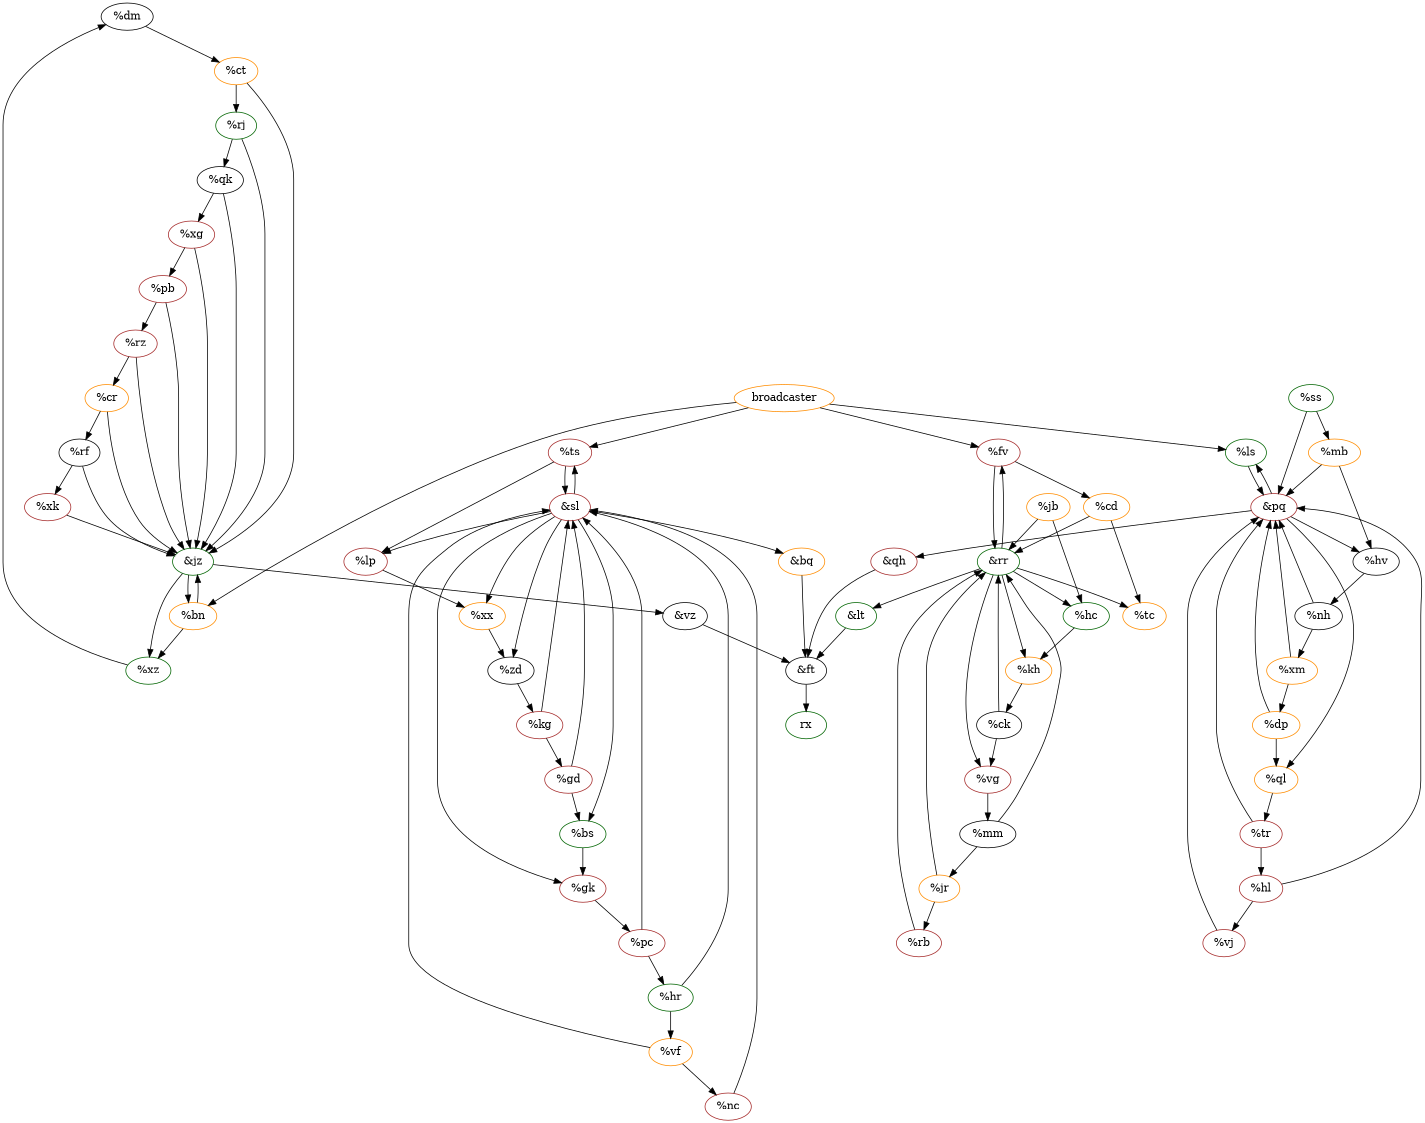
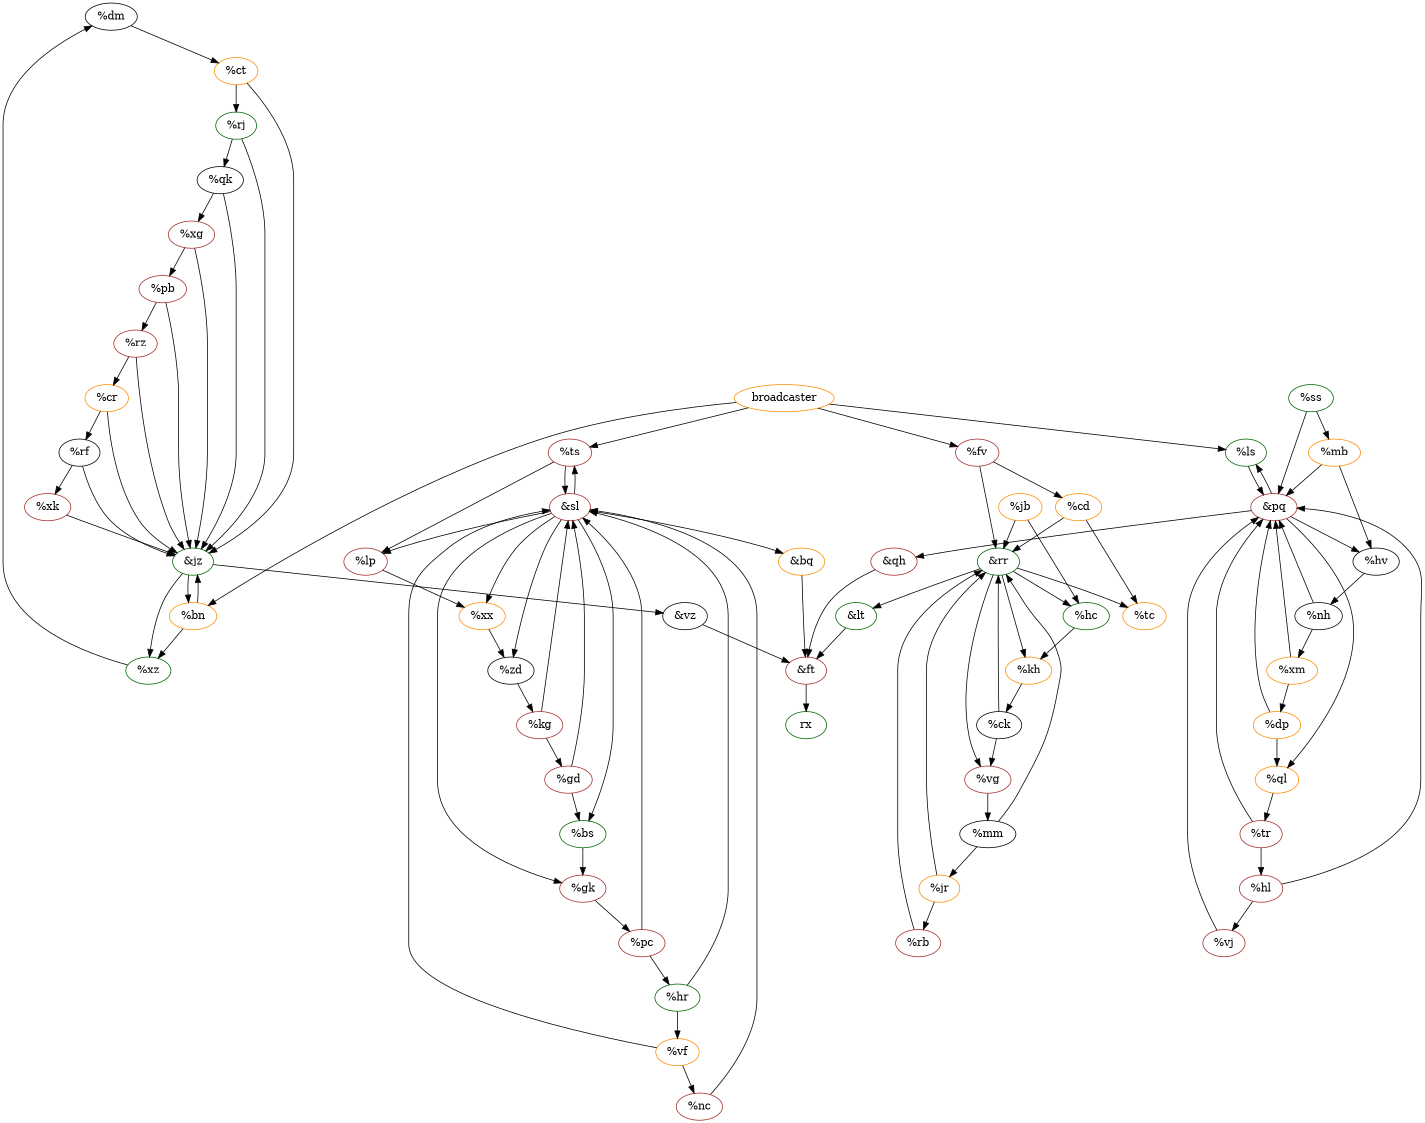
(1003, 511) -> none
(806, 671) -> (806, 671)
